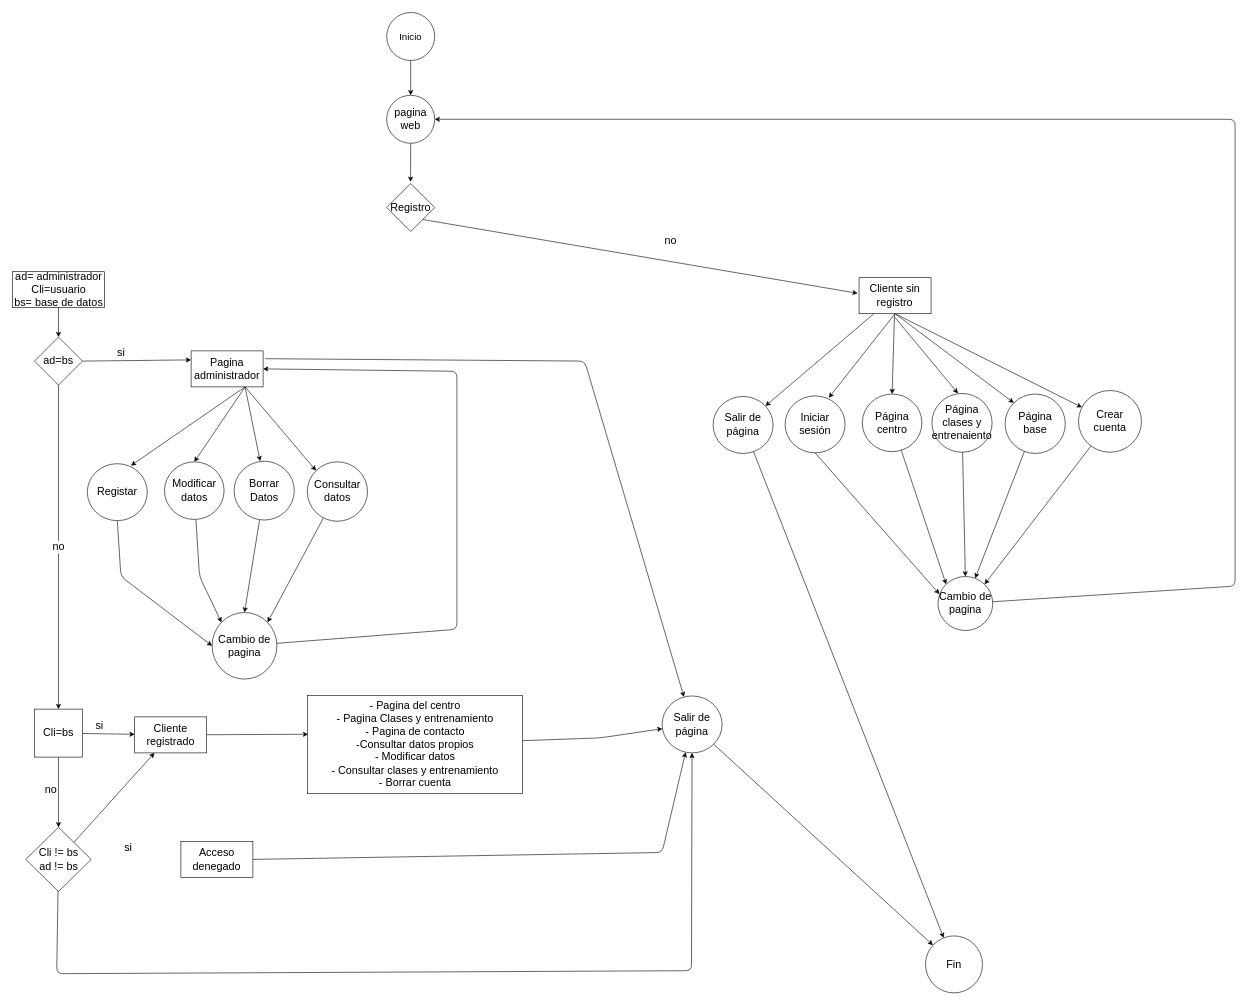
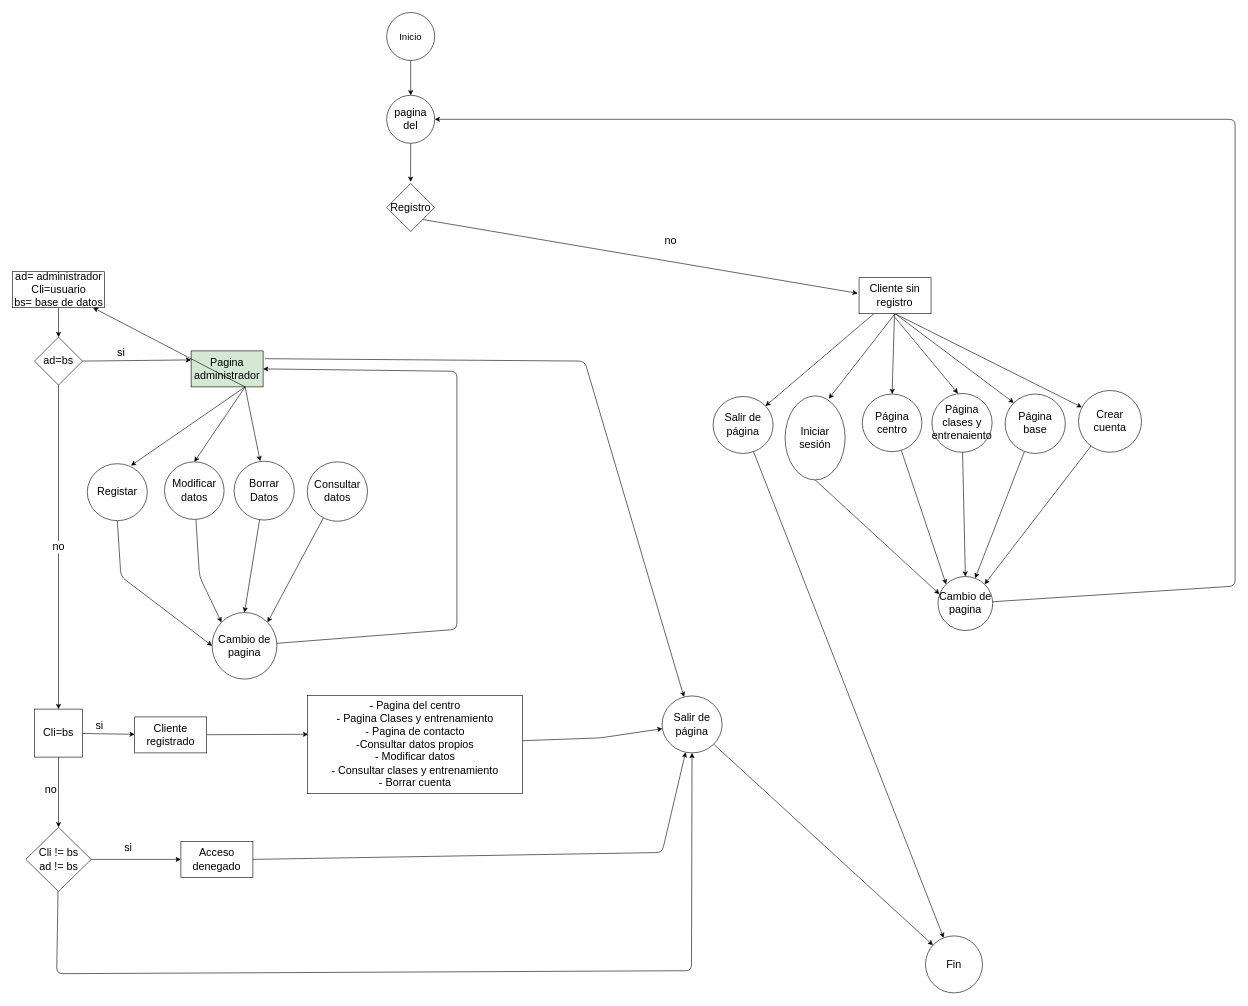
(411, 119) -> (411, 119)
(227, 369) -> (227, 369)
(815, 424) -> (815, 438)
(280, 428) -> (169, 347)
(113, 799) -> (134, 859)
